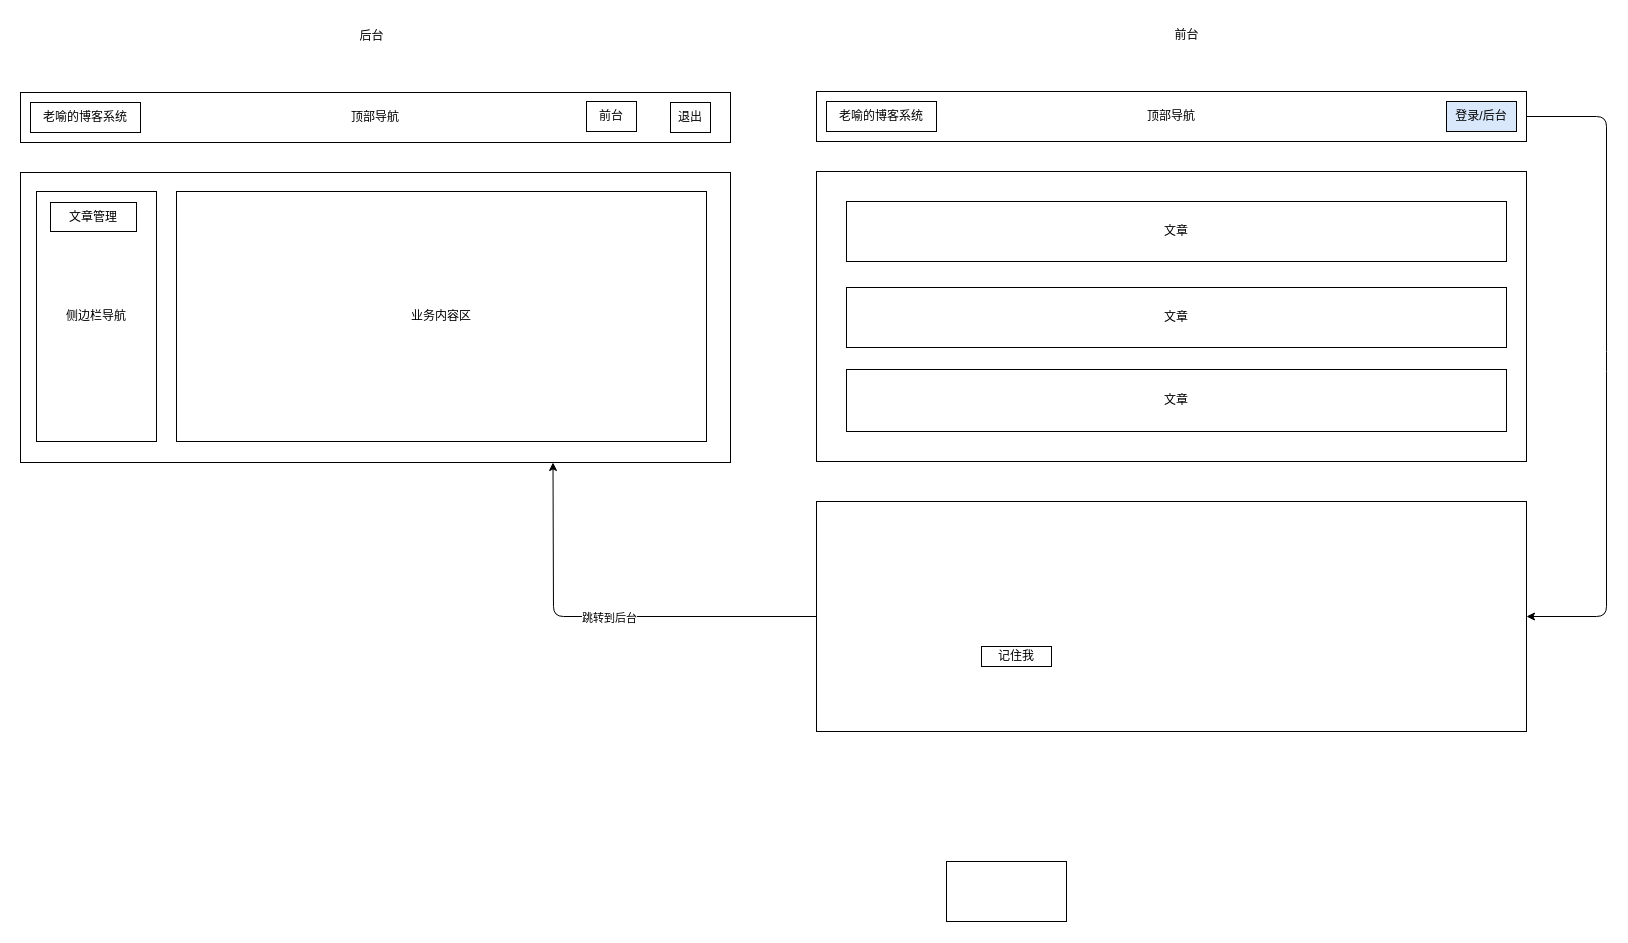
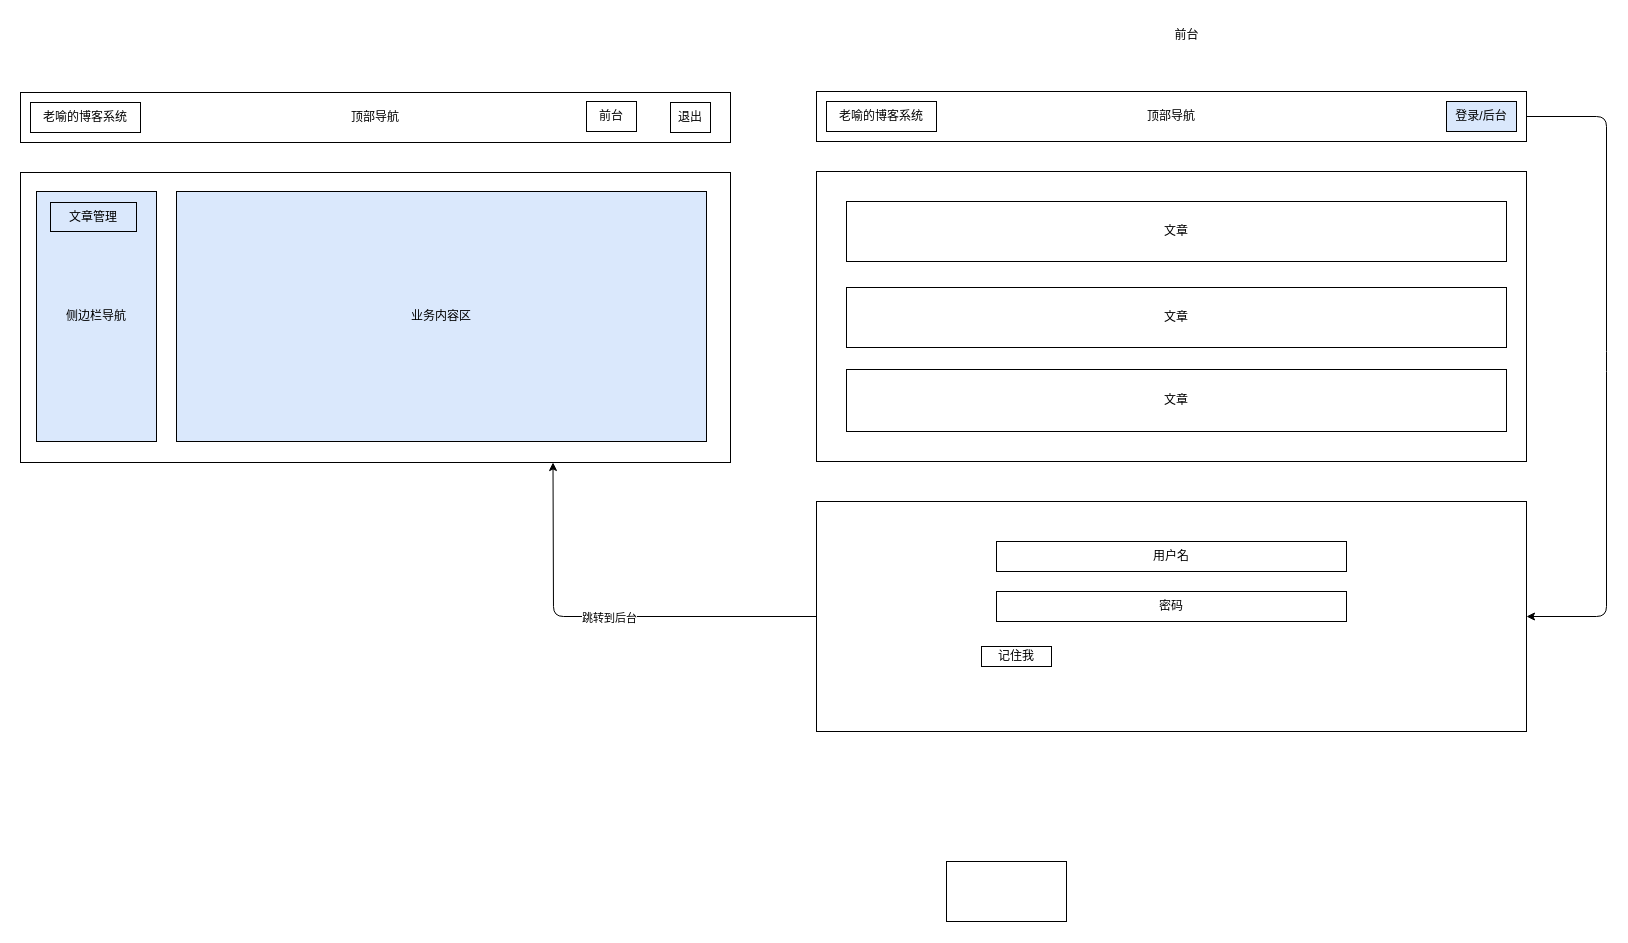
(372, 37) -> none
(94, 217) -> (94, 217)
(97, 317) -> (97, 317)
(442, 317) -> (442, 317)
none -> (1172, 557)
none -> (1172, 607)
